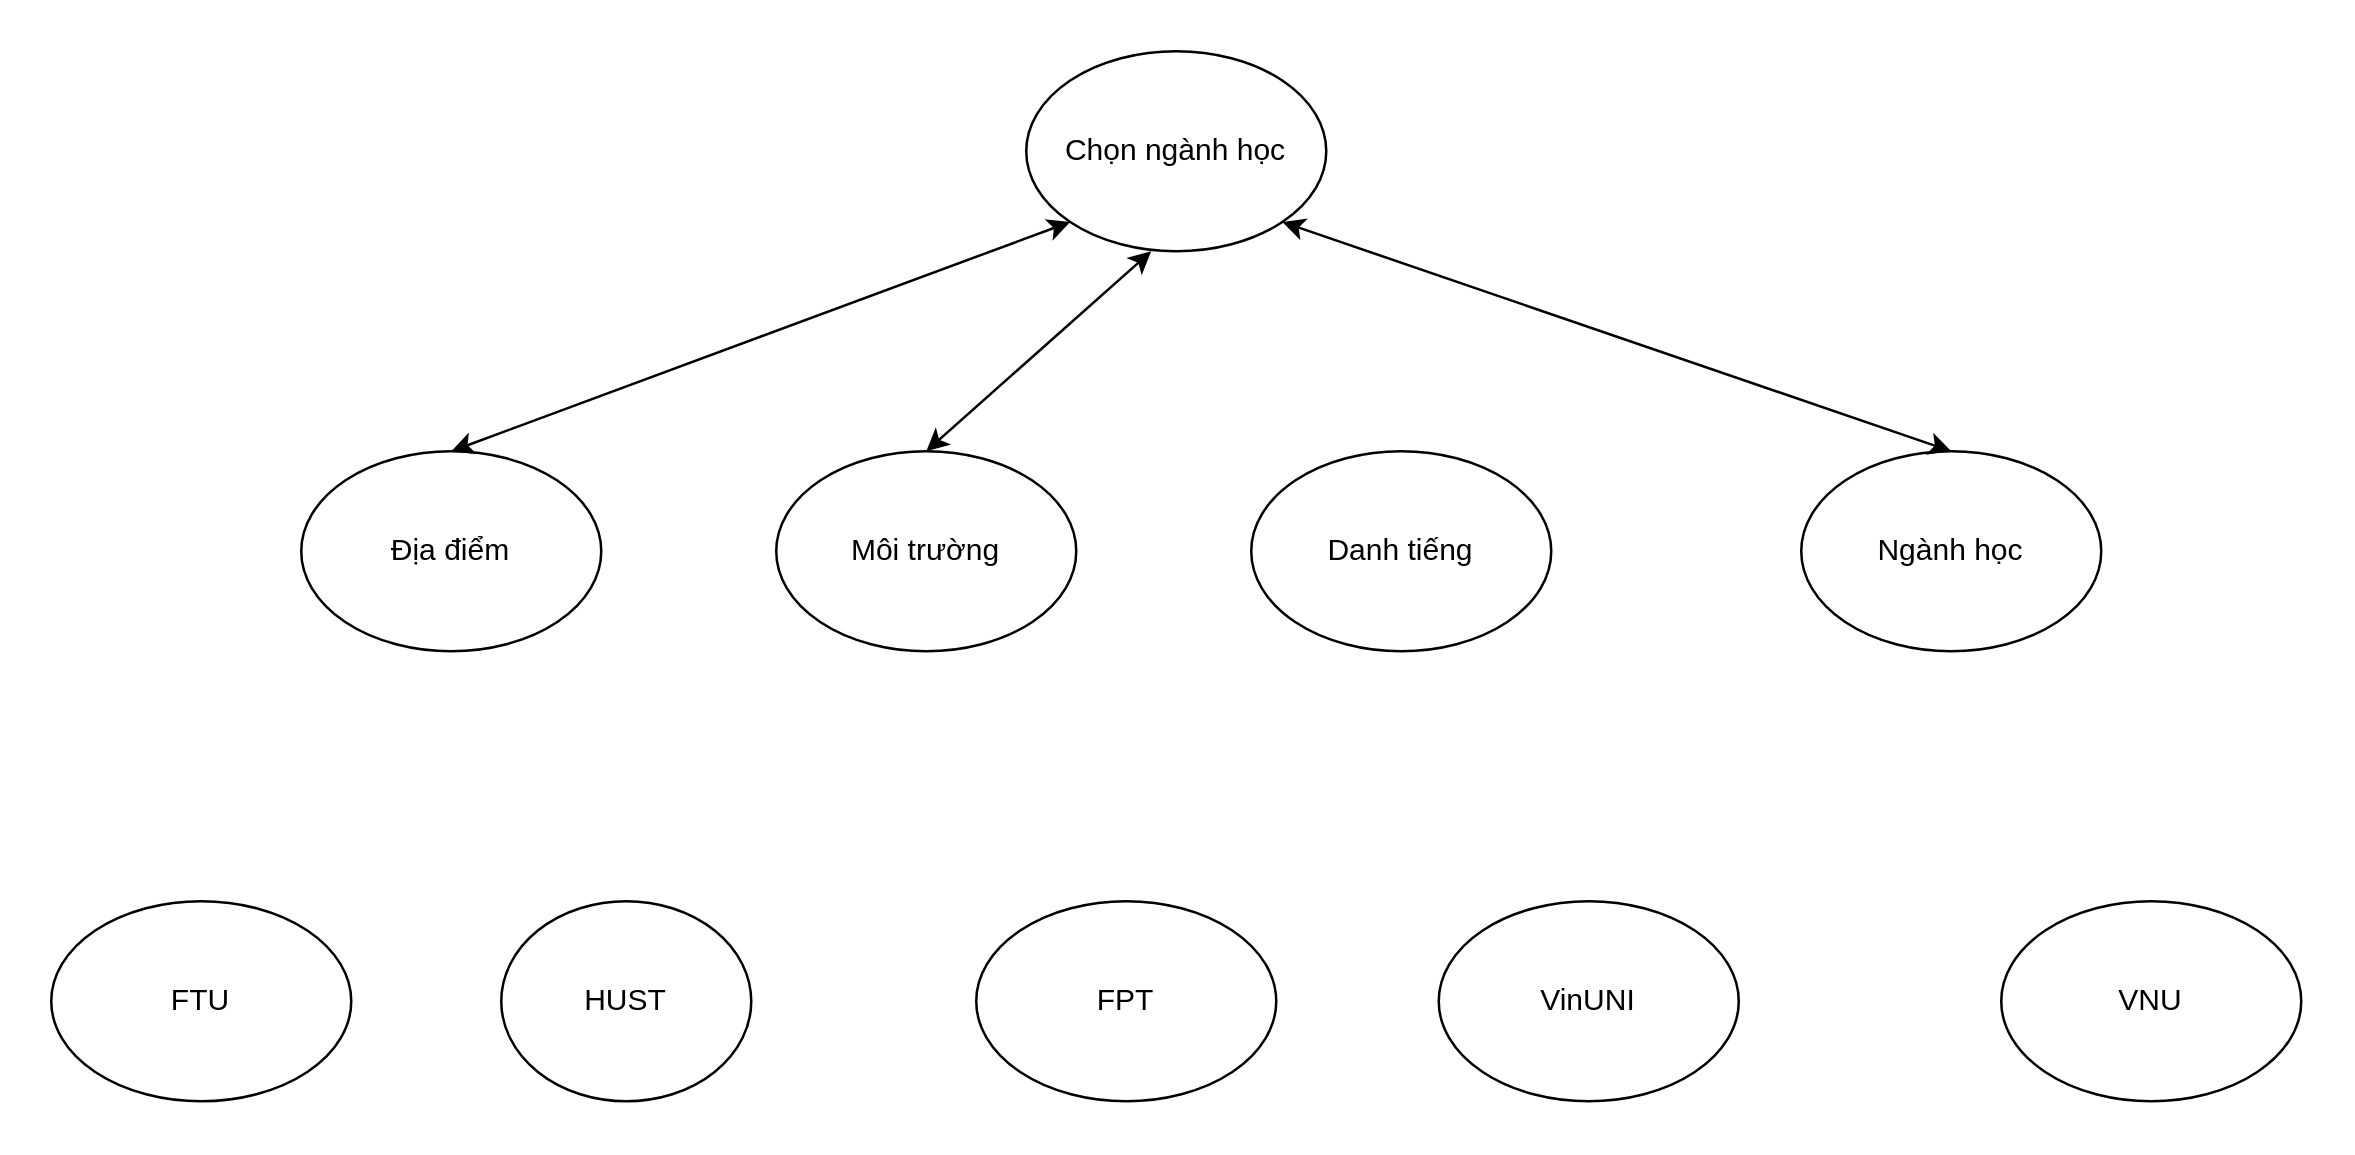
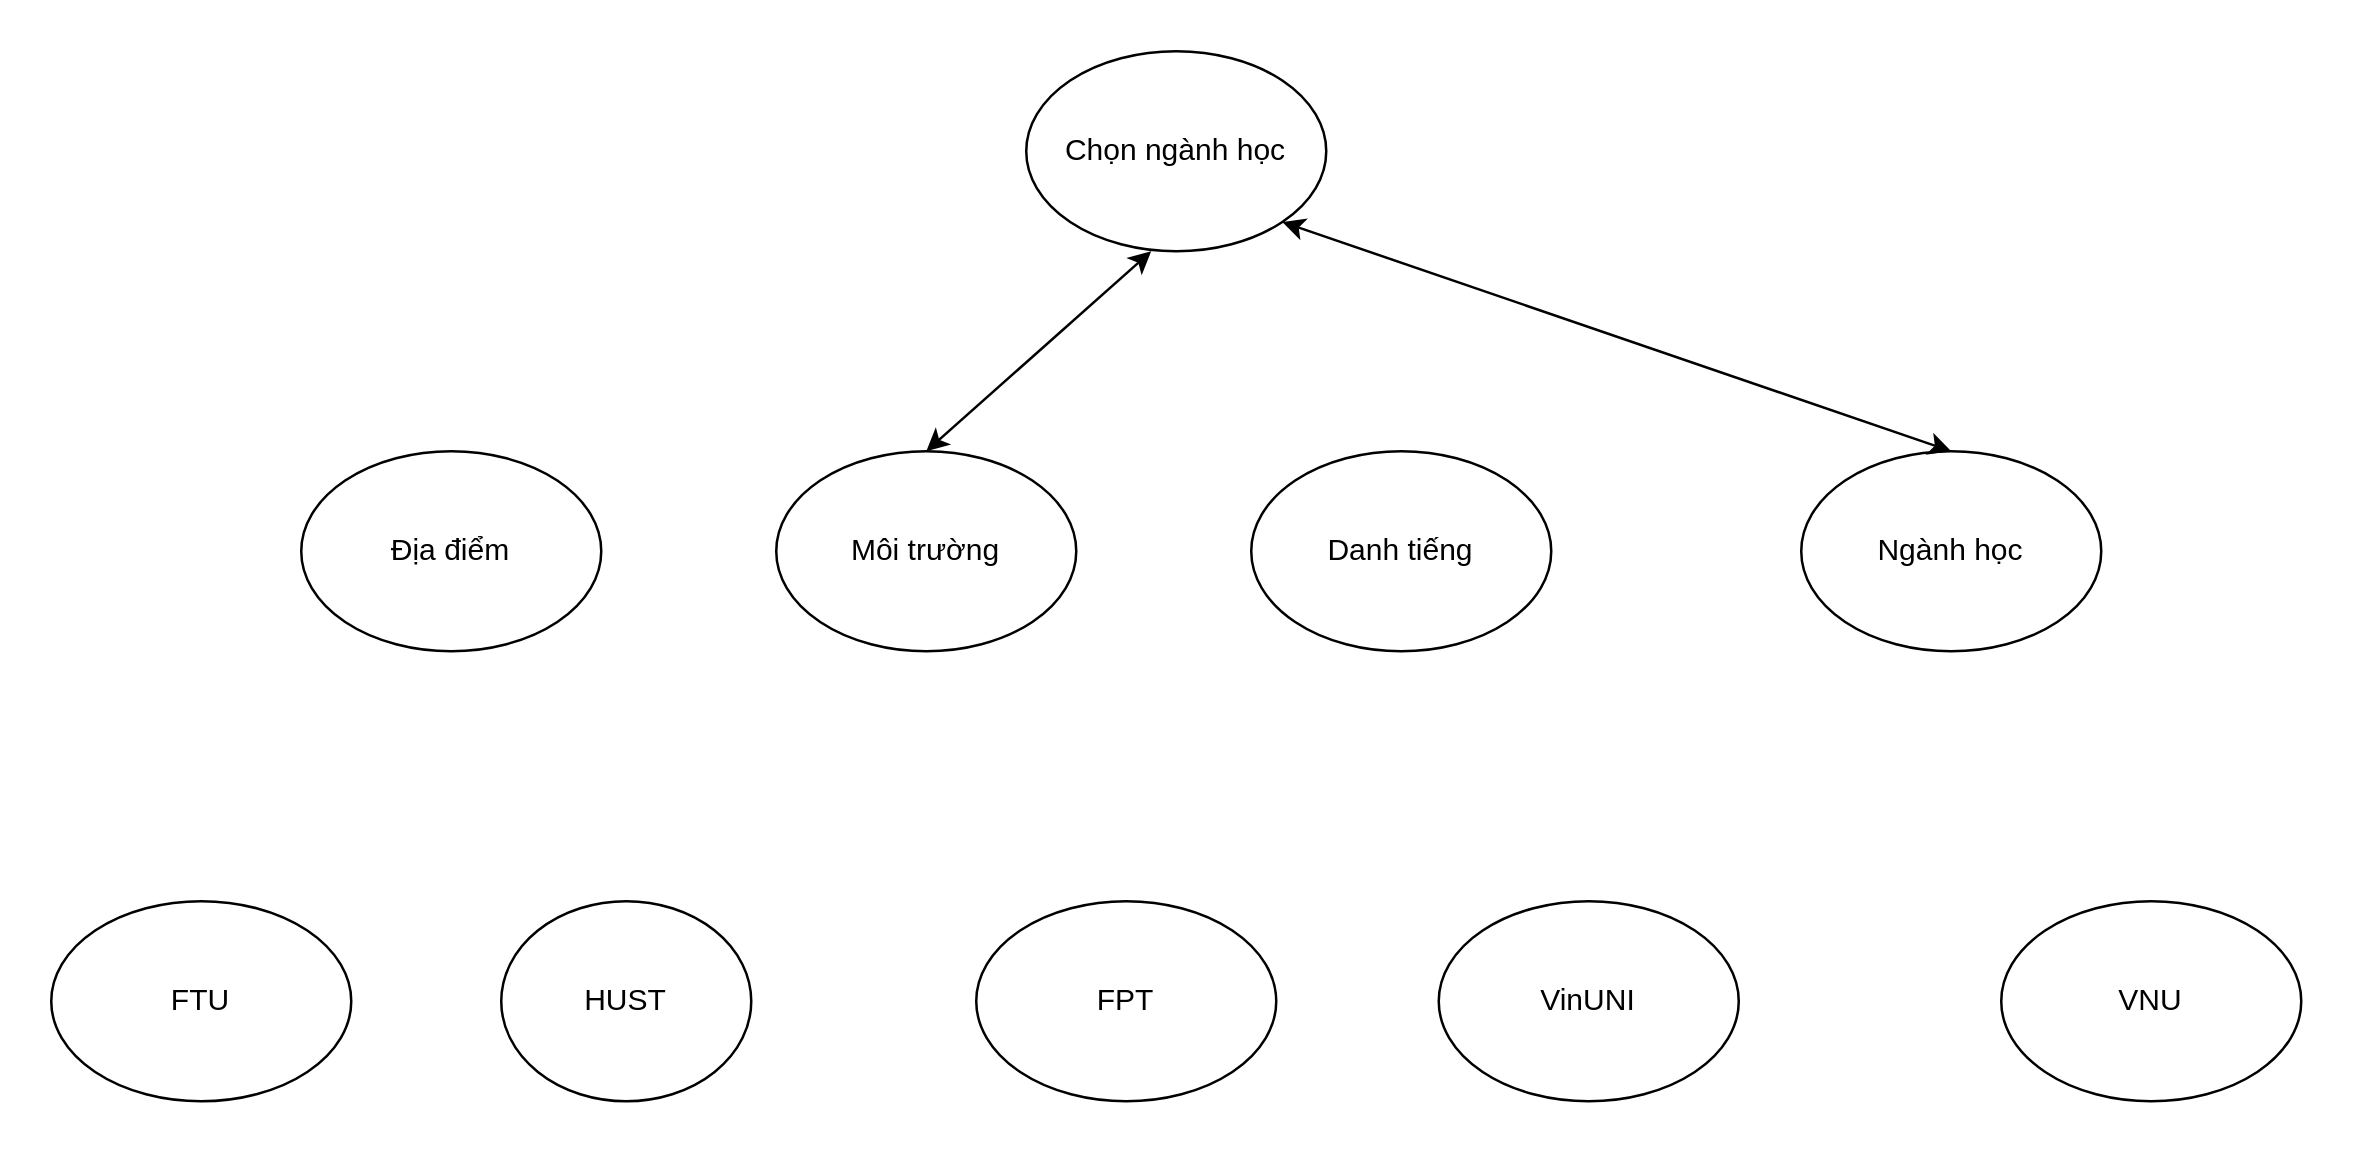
(761, 337) -> none
